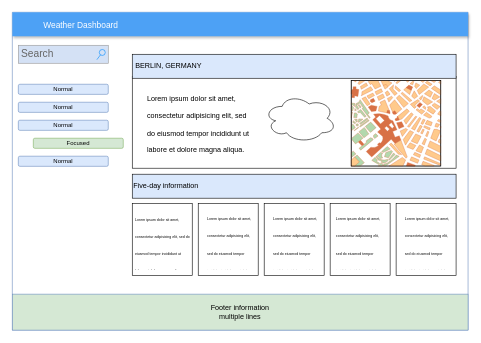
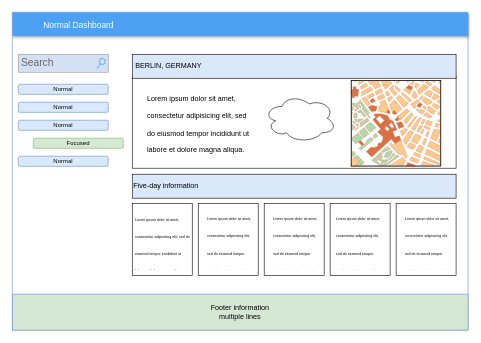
(82, 25) -> (79, 25)
(63, 54) -> (63, 63)
